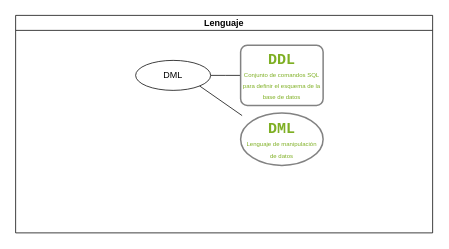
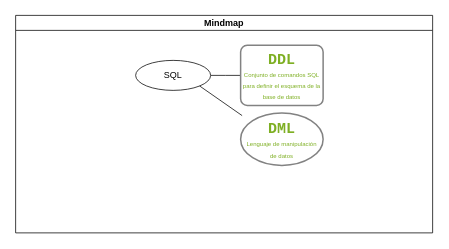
(224, 23) -> (224, 23)
(173, 75) -> (173, 75)
